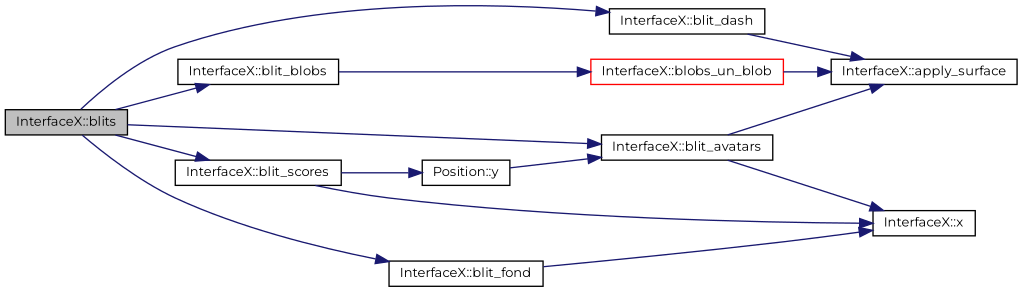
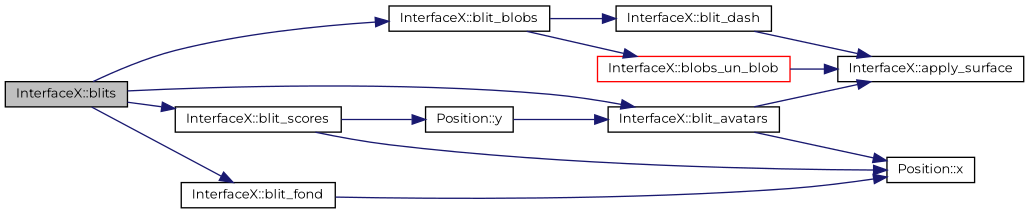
(327, 14) -> (576, 19)
(924, 223) -> (931, 170)
